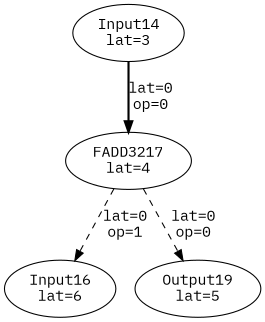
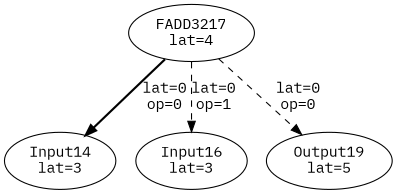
(129, 92) -> (129, 93)
(60, 289) -> (192, 161)
